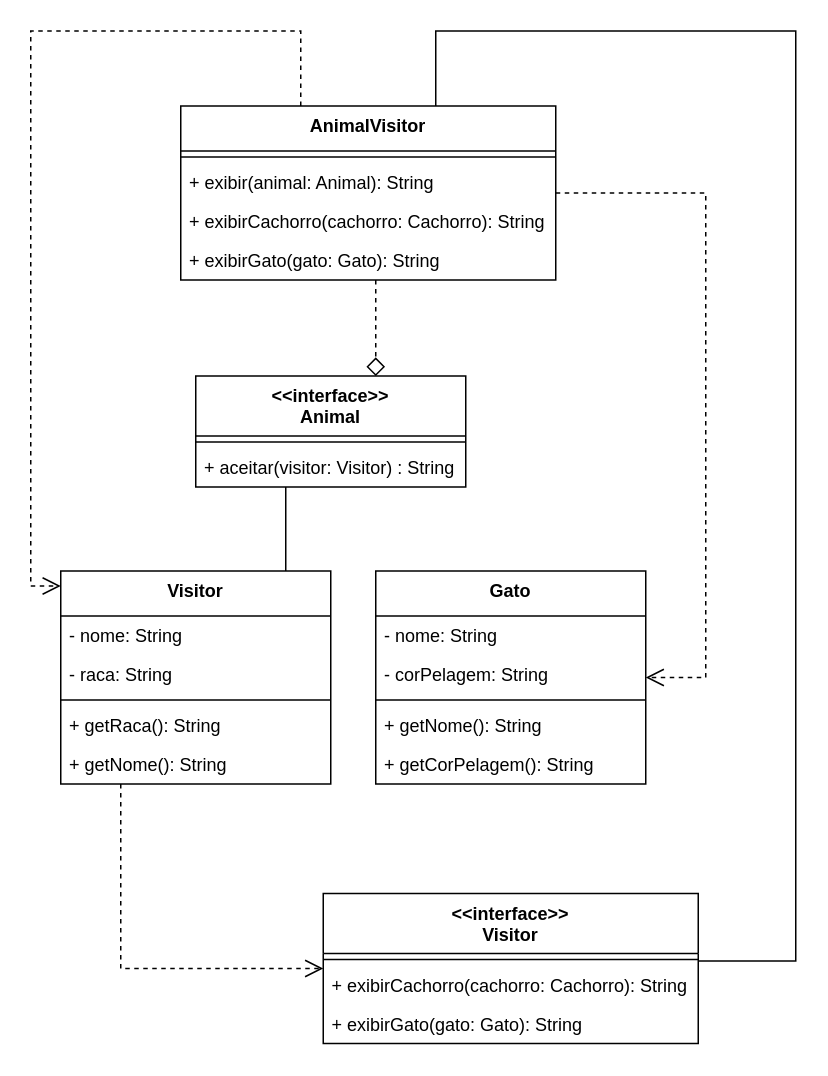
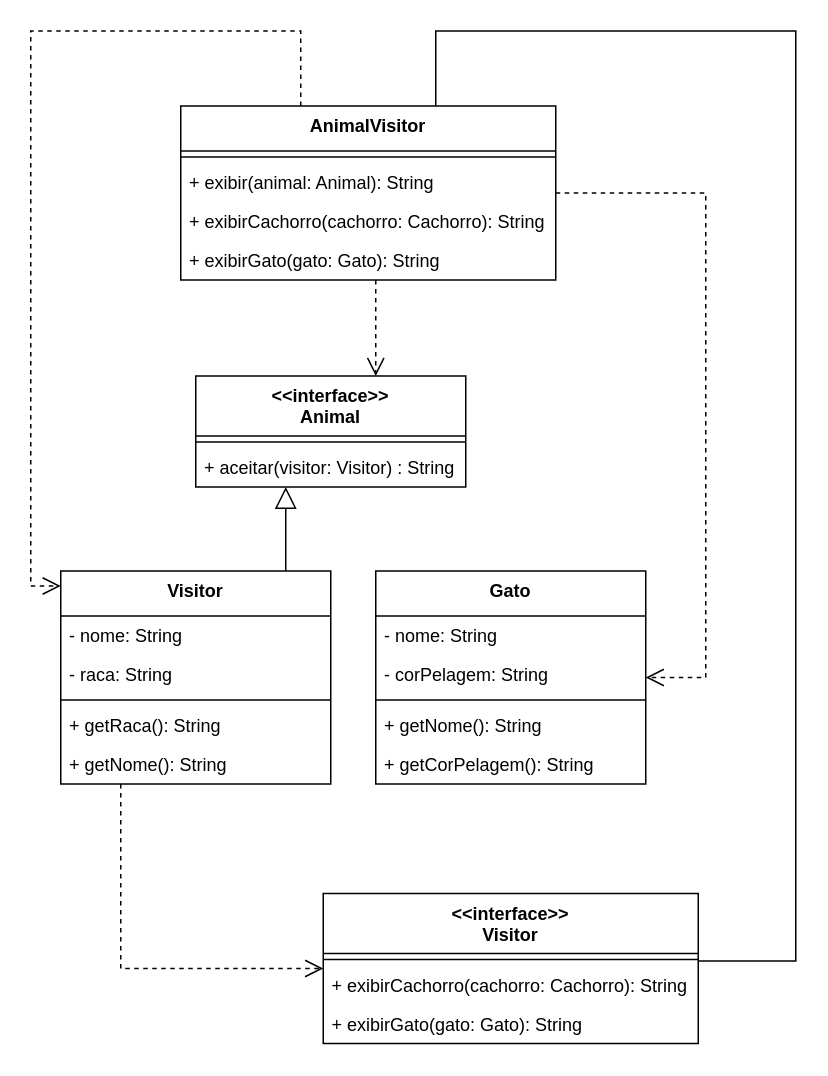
(376, 357) -> (376, 364)
(286, 500) -> (286, 509)
